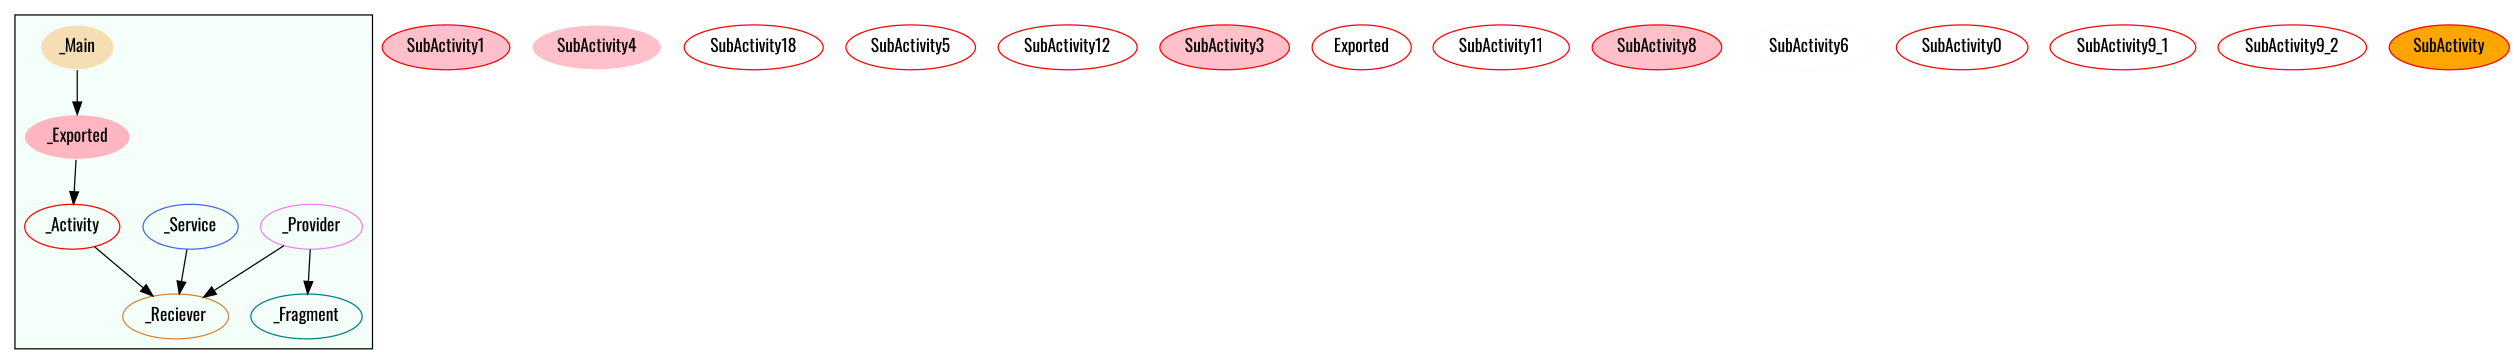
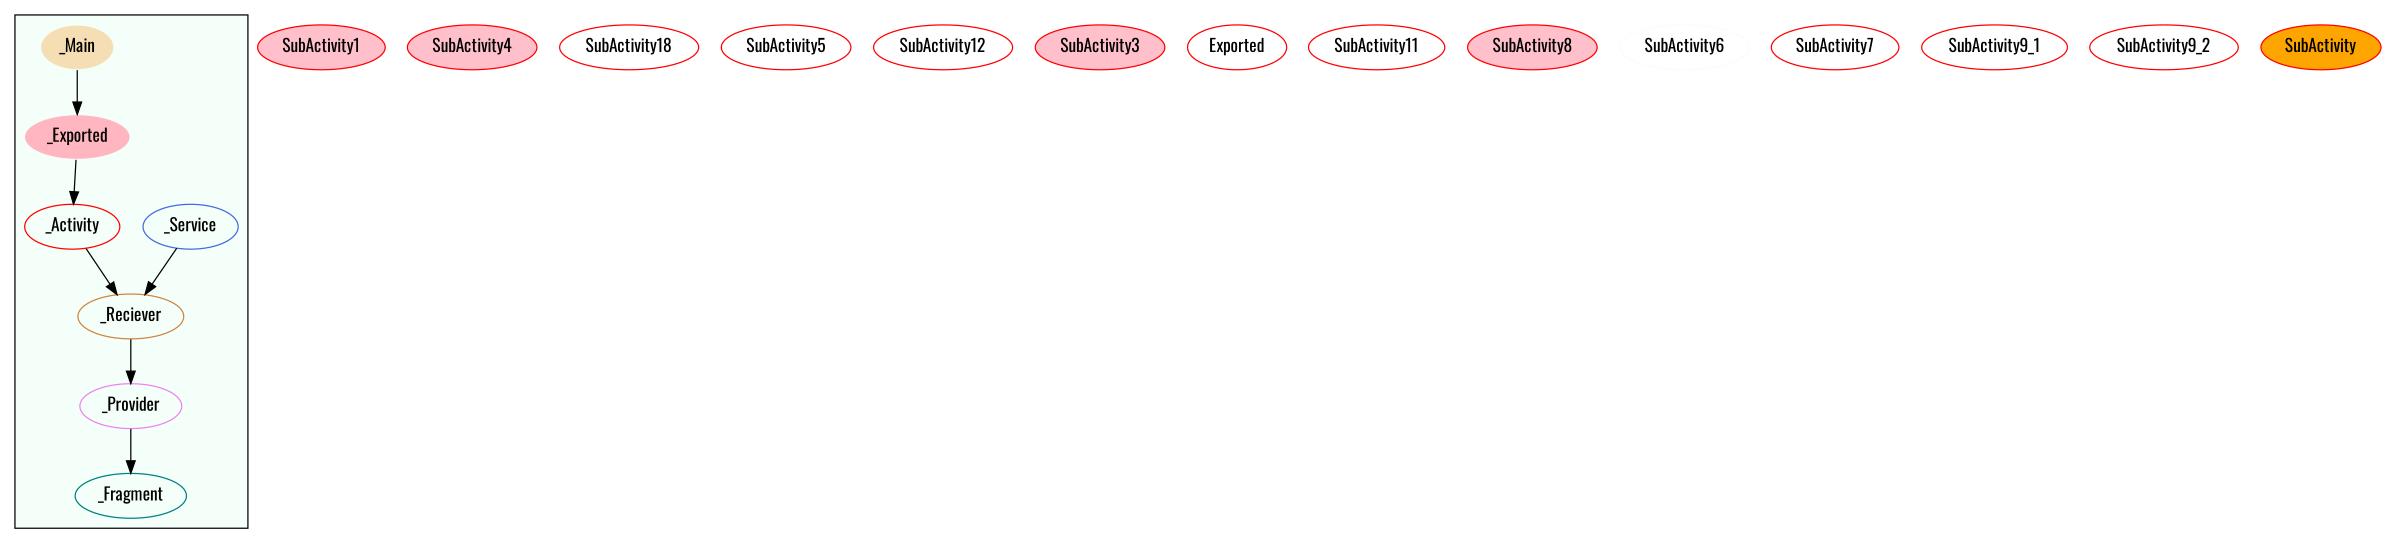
(597, 47) -> (472, 47)
(1962, 47) -> (1835, 47)
(249, 268) -> (131, 355)
